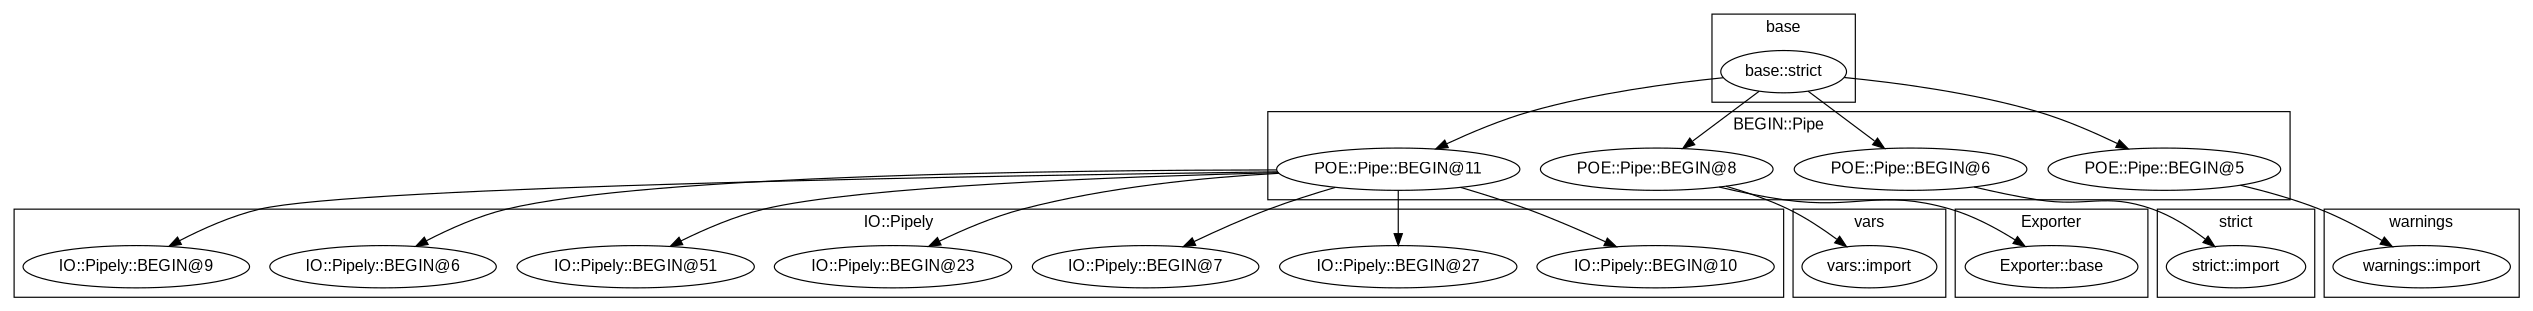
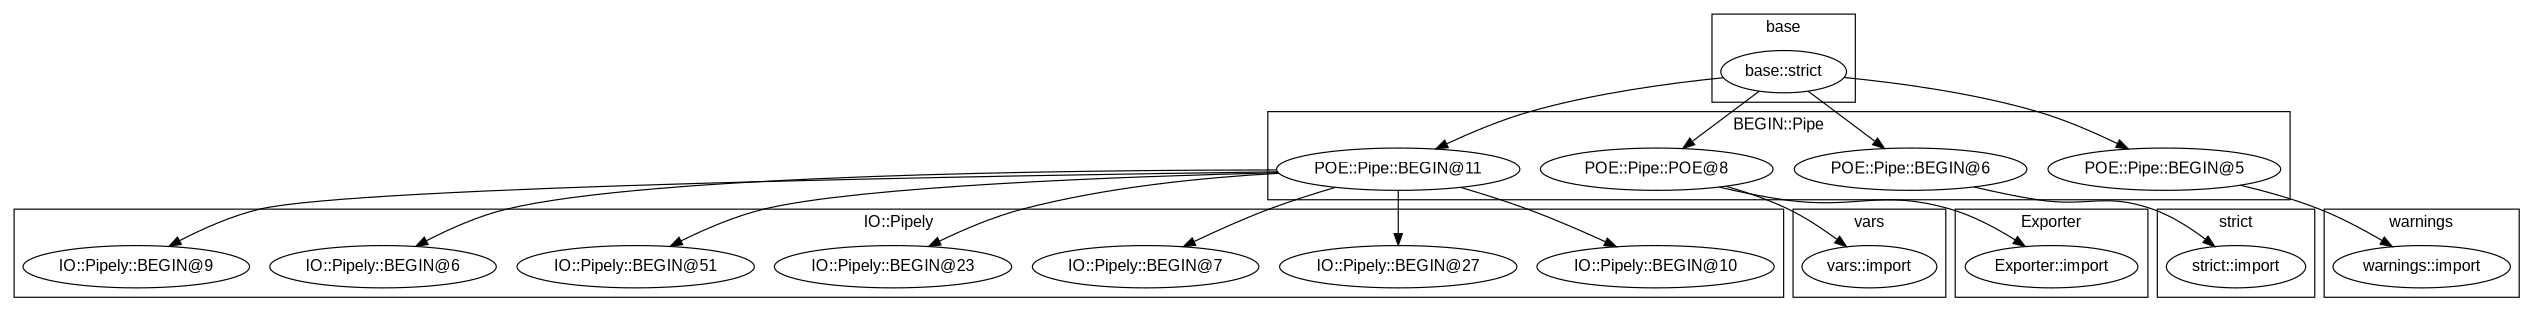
(1657, 169) -> (1657, 169)
(2052, 267) -> (2052, 267)
